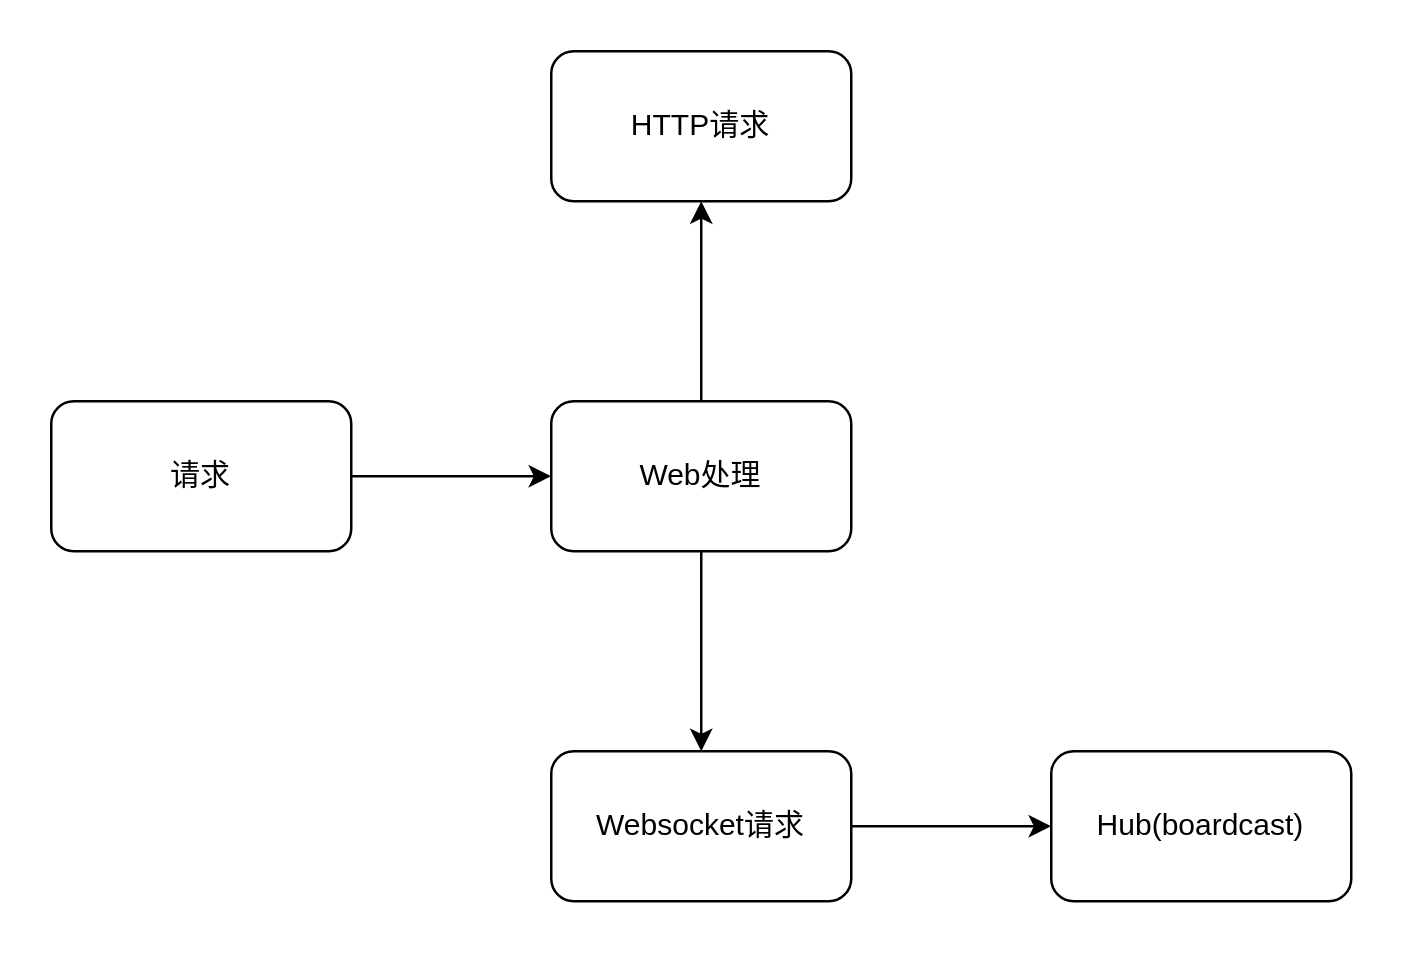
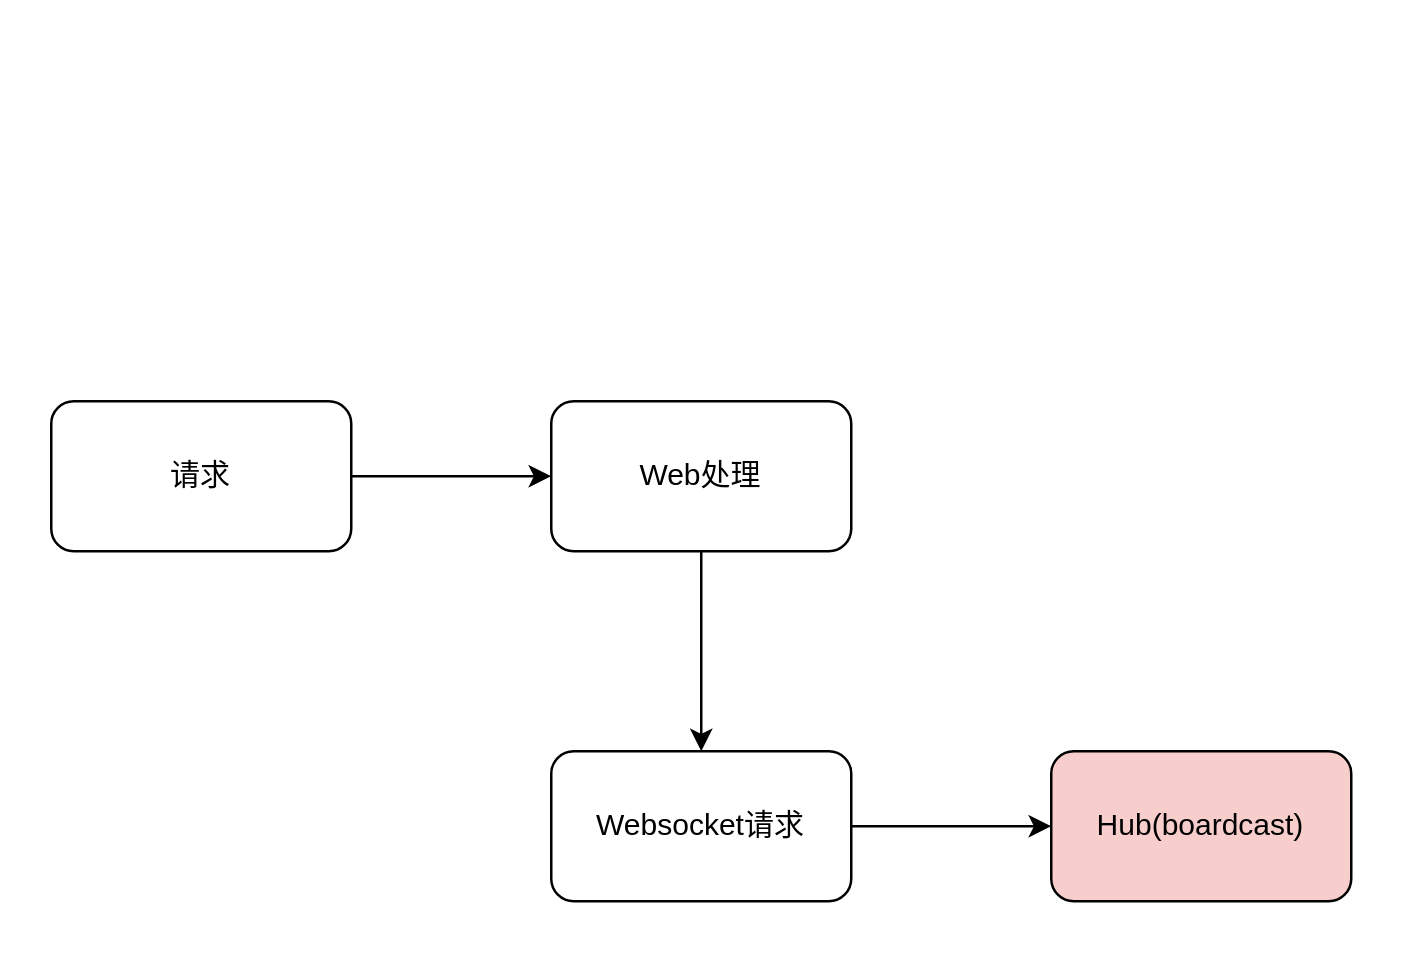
(701, 126) -> none
(701, 309) -> none
(1201, 826) -> (1201, 826)
